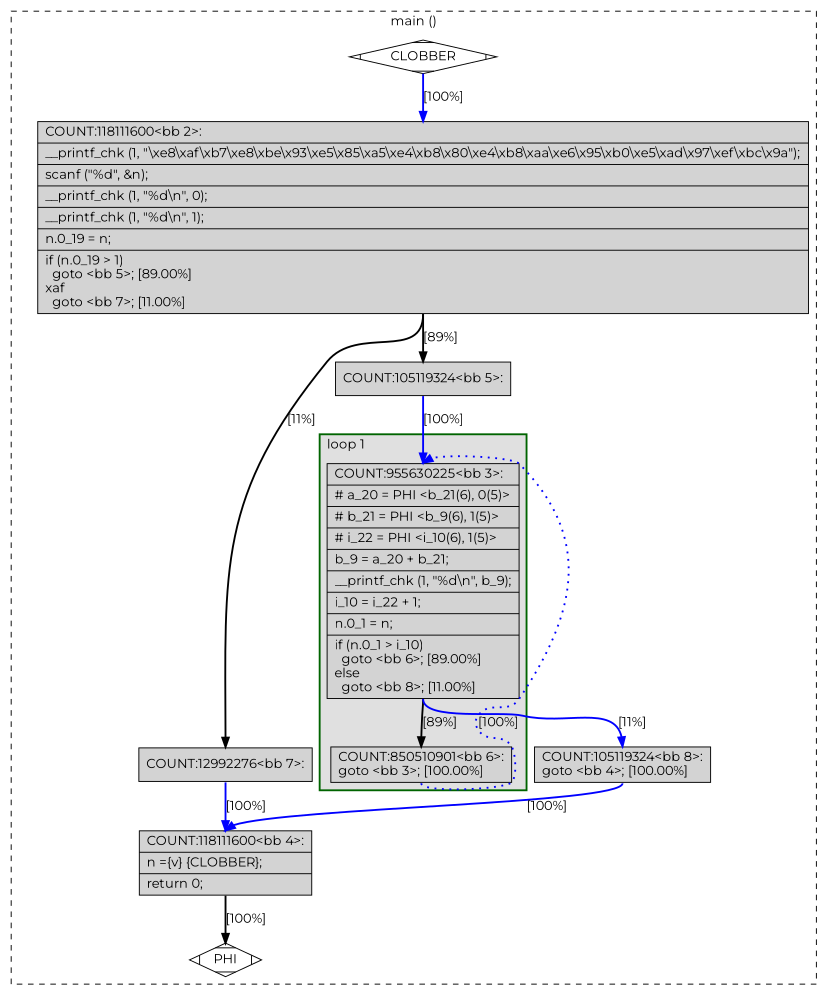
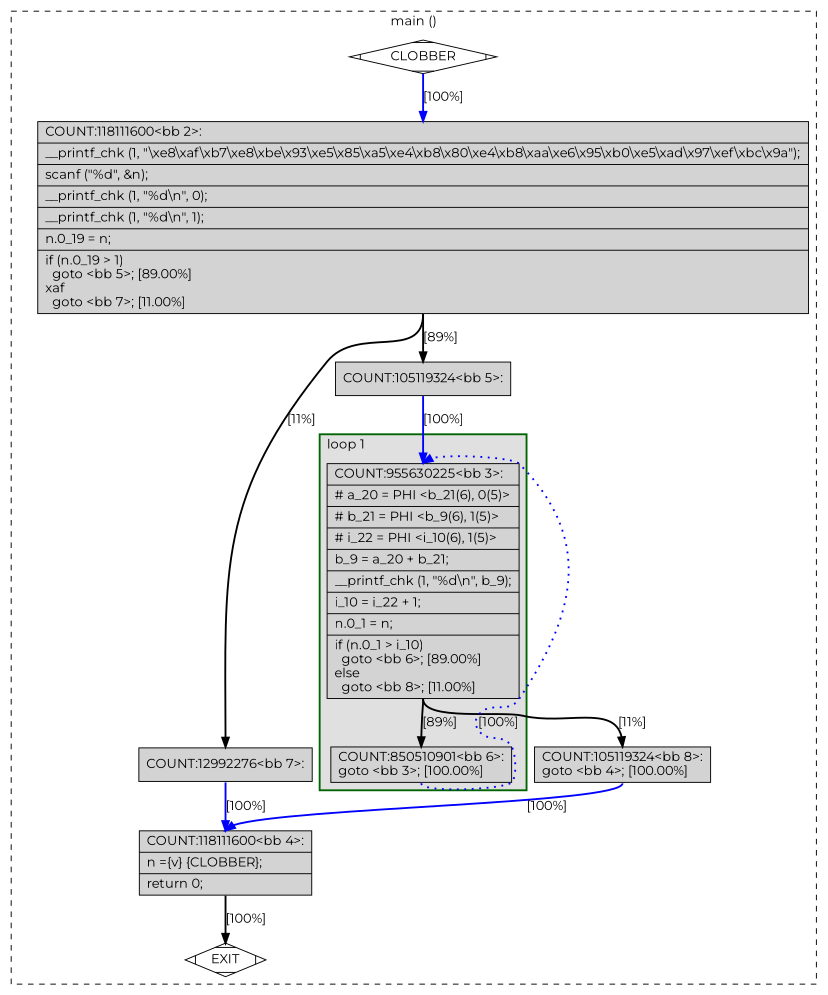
(519, 715) -> (519, 715)
(226, 960) -> (226, 960)
